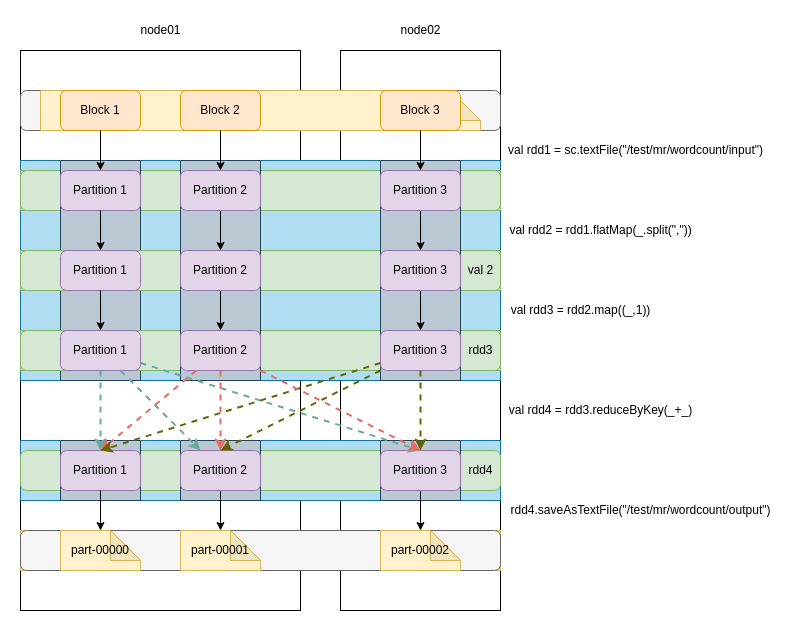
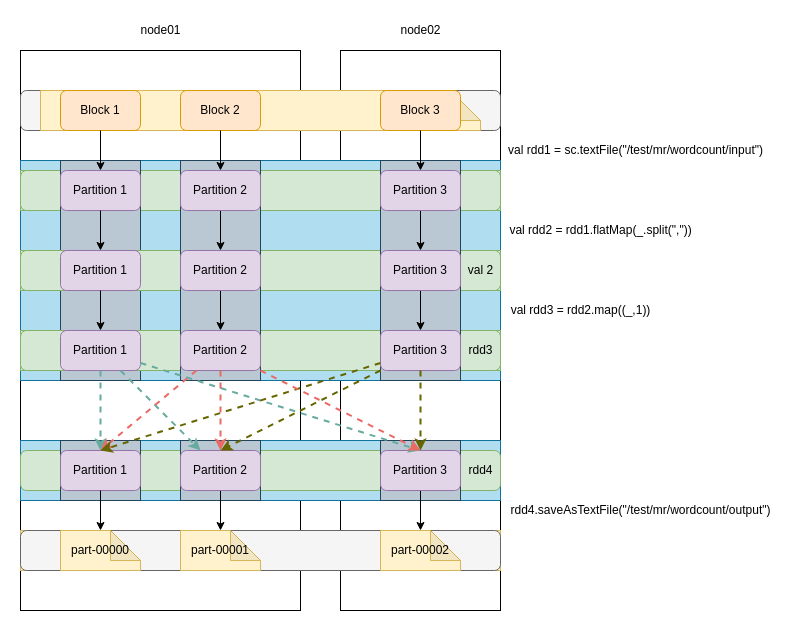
(601, 411) -> none
